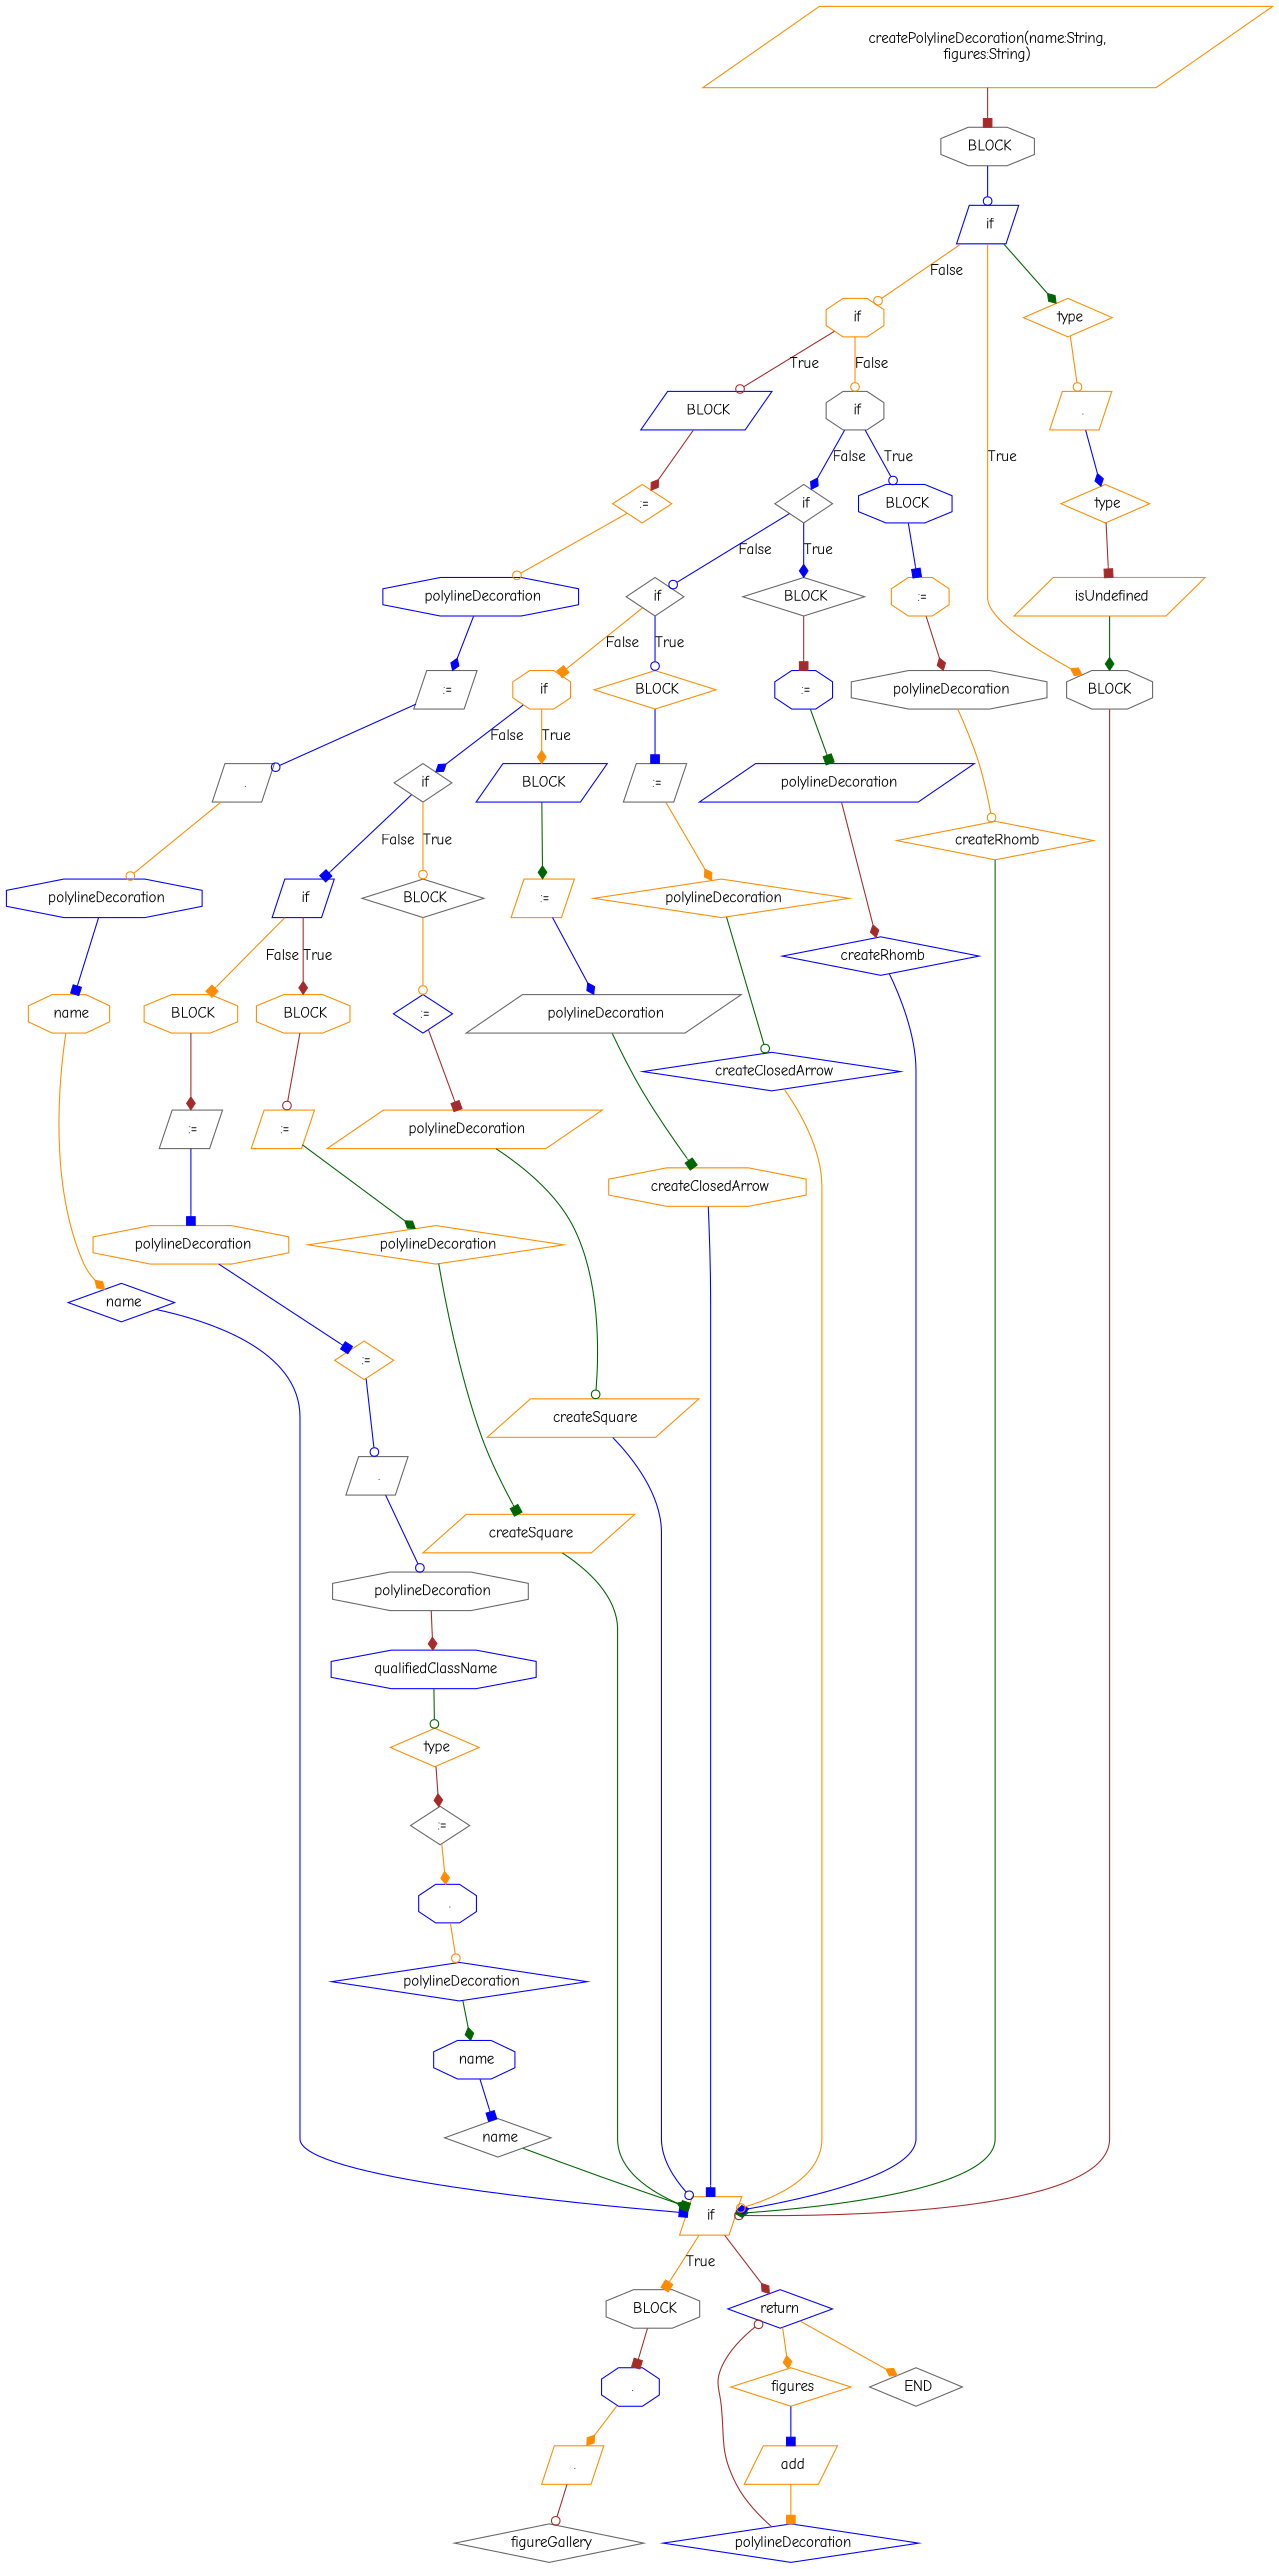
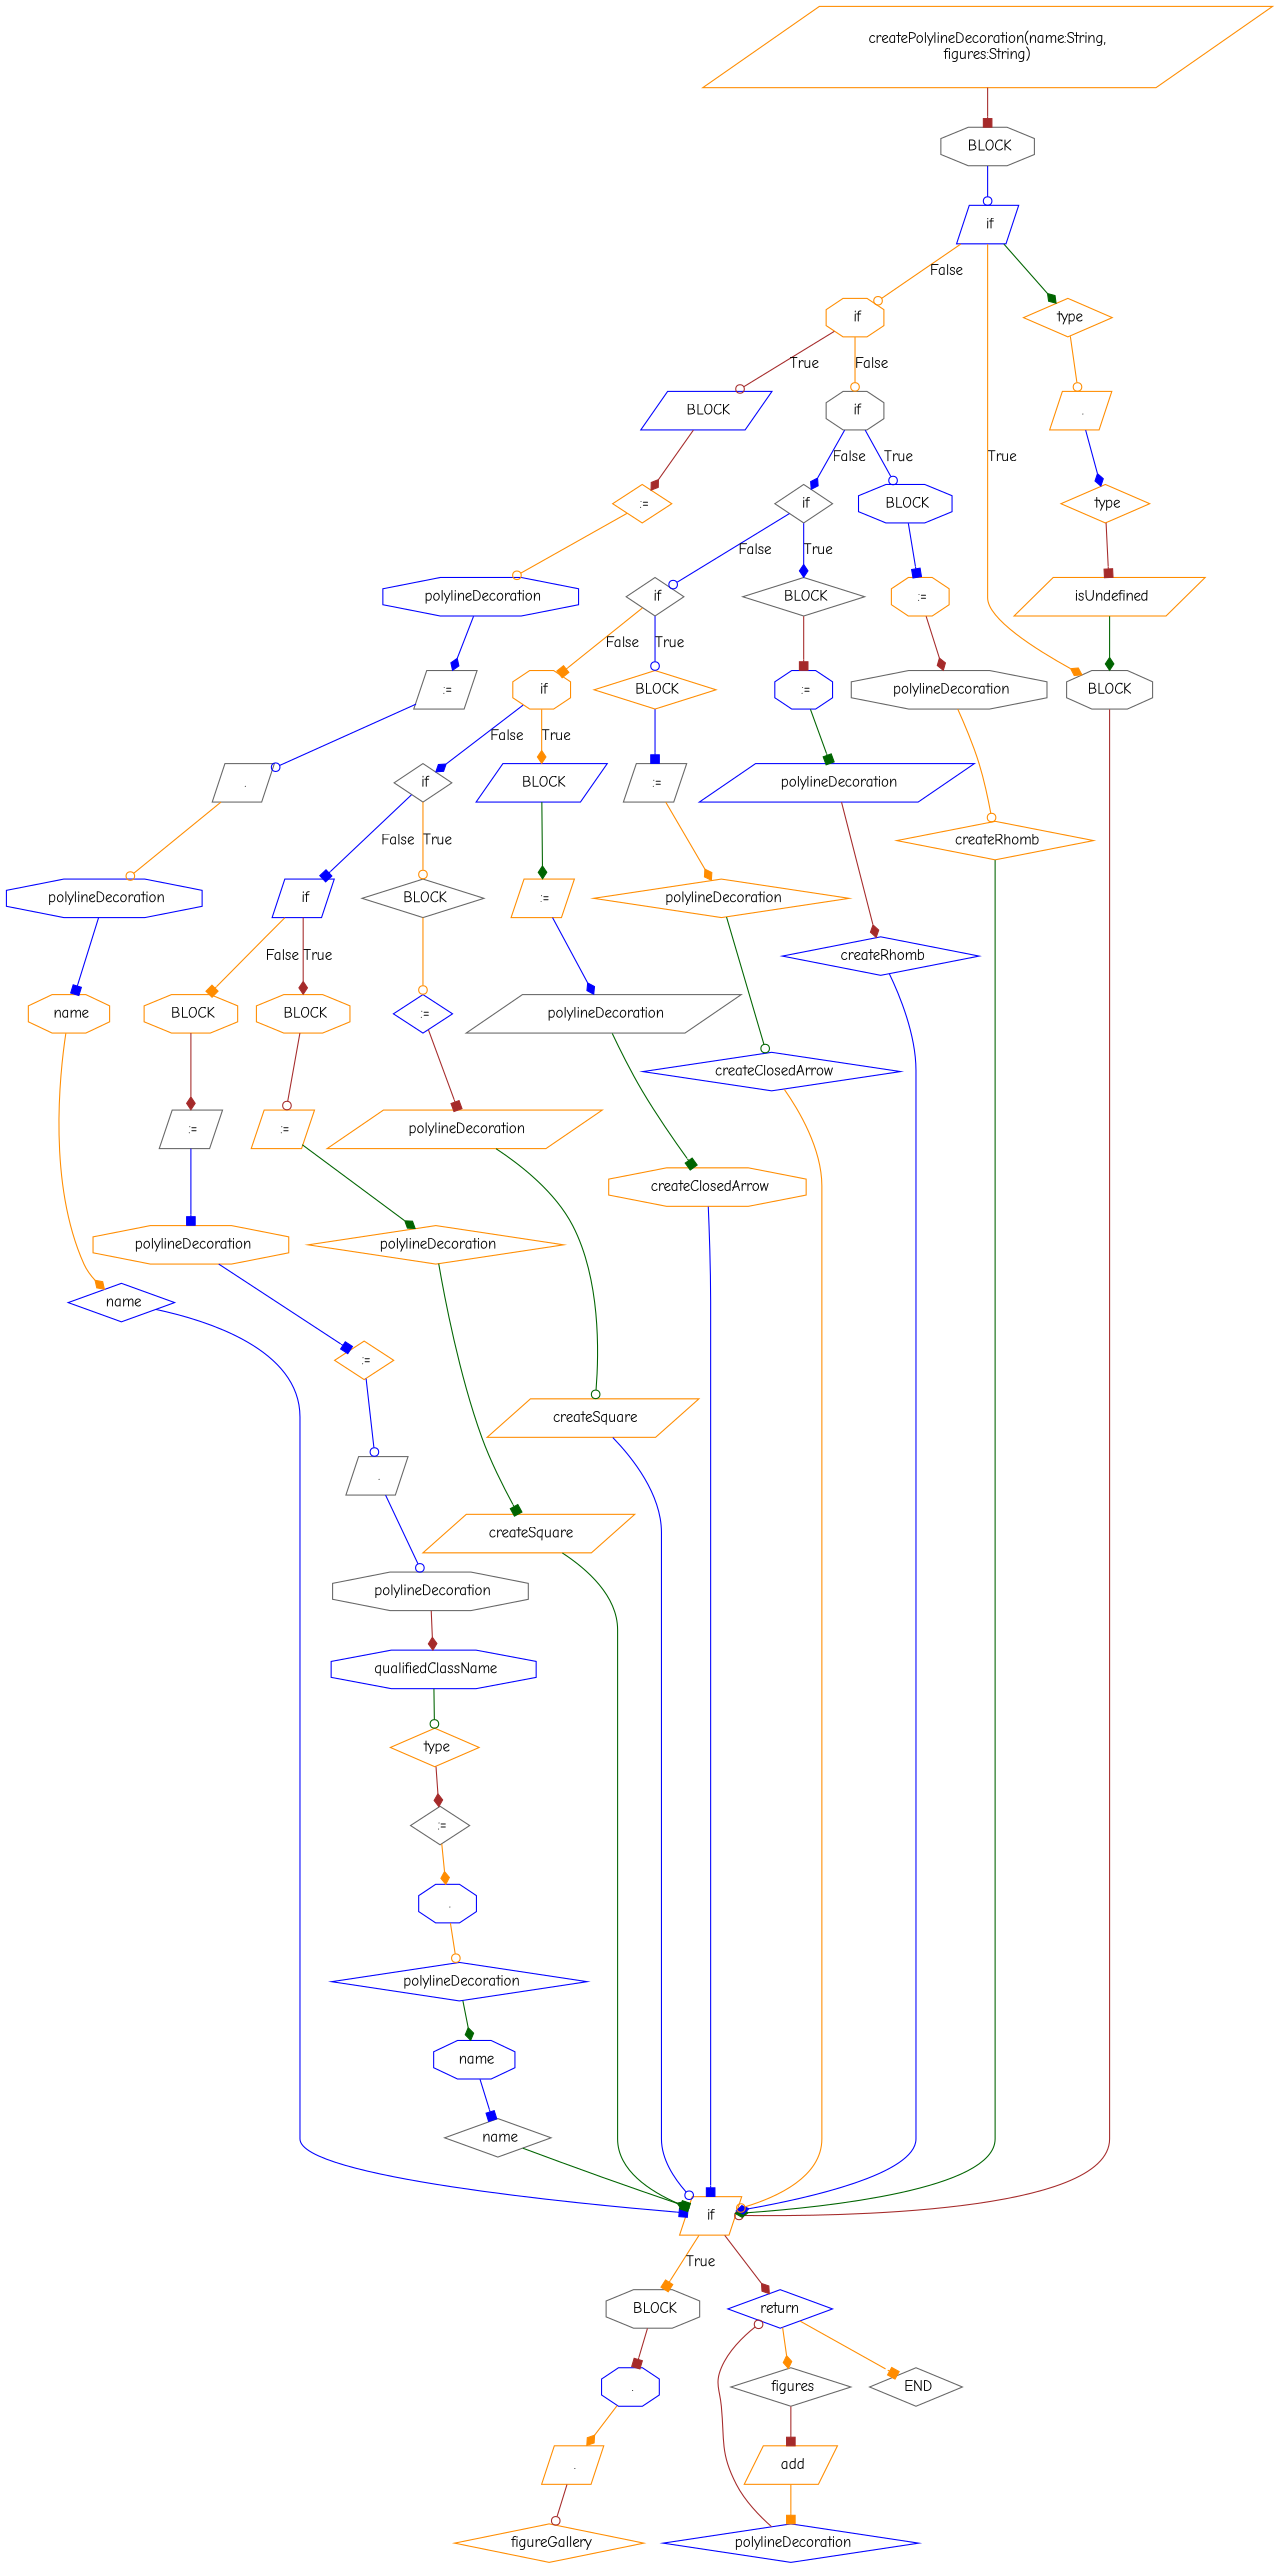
(843, 2345) -> (843, 2345)
(791, 2387) -> (791, 2387)
(791, 2421) -> (791, 2421)
(549, 2543) -> (549, 2543)
